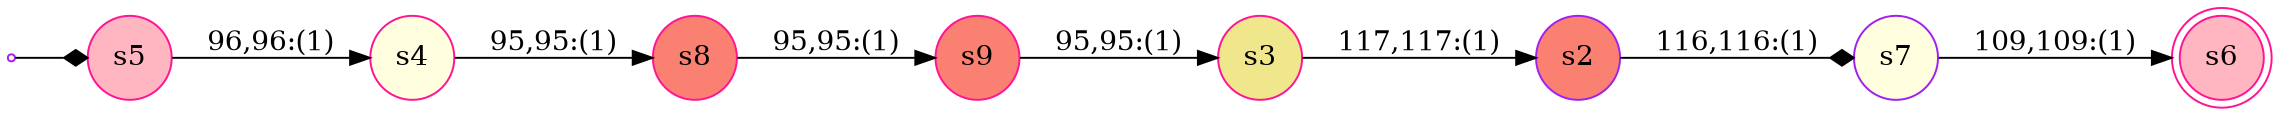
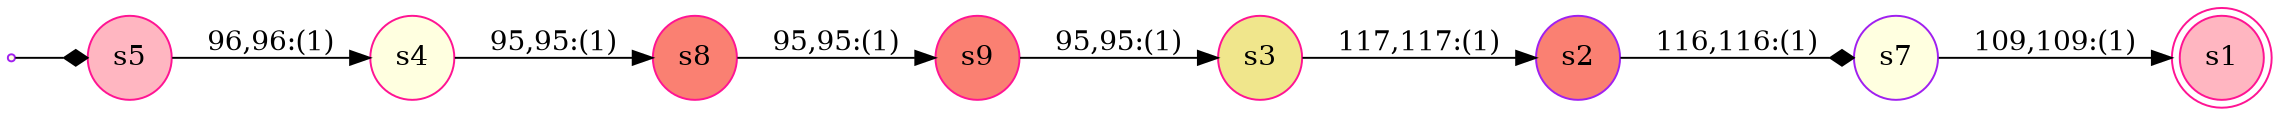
(2222, 58) -> (2222, 58)
